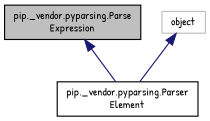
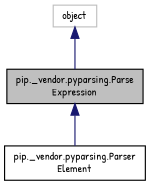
(154, 62) -> (75, 54)
